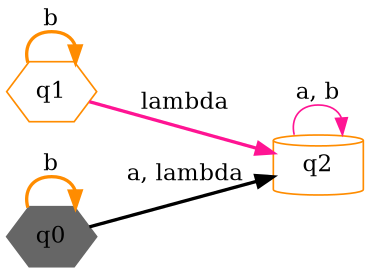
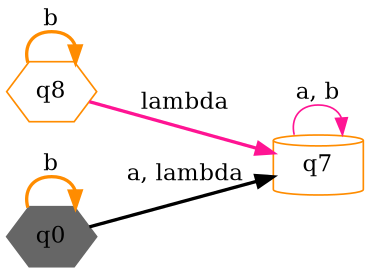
(52, 92) -> (52, 92)
(318, 165) -> (318, 165)
